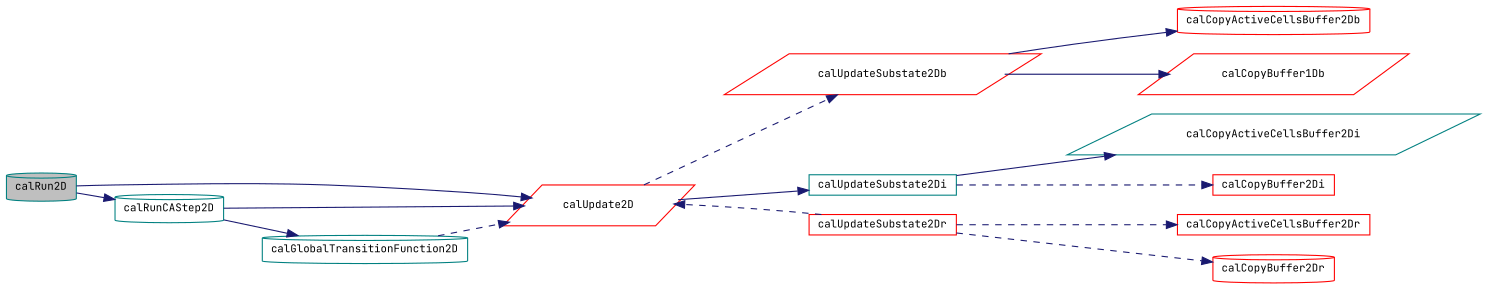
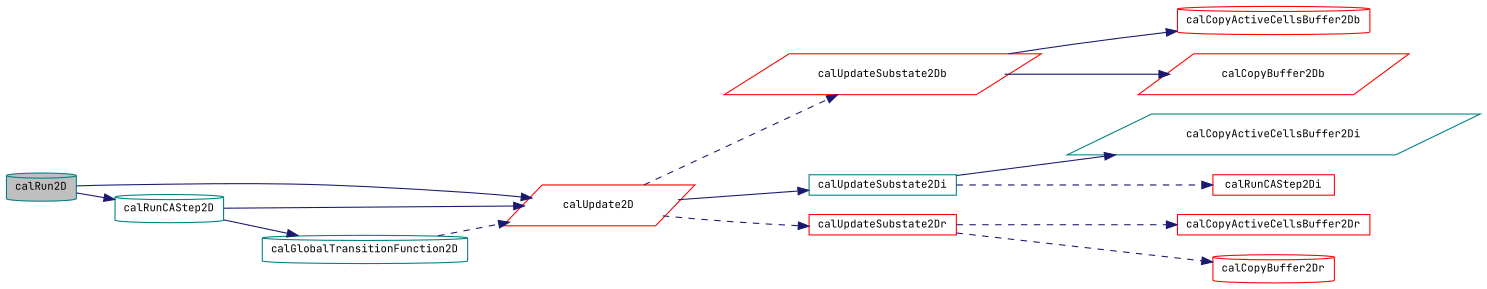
(1274, 74) -> (1274, 74)
(1274, 185) -> (1274, 185)
(753, 209) -> (730, 222)
